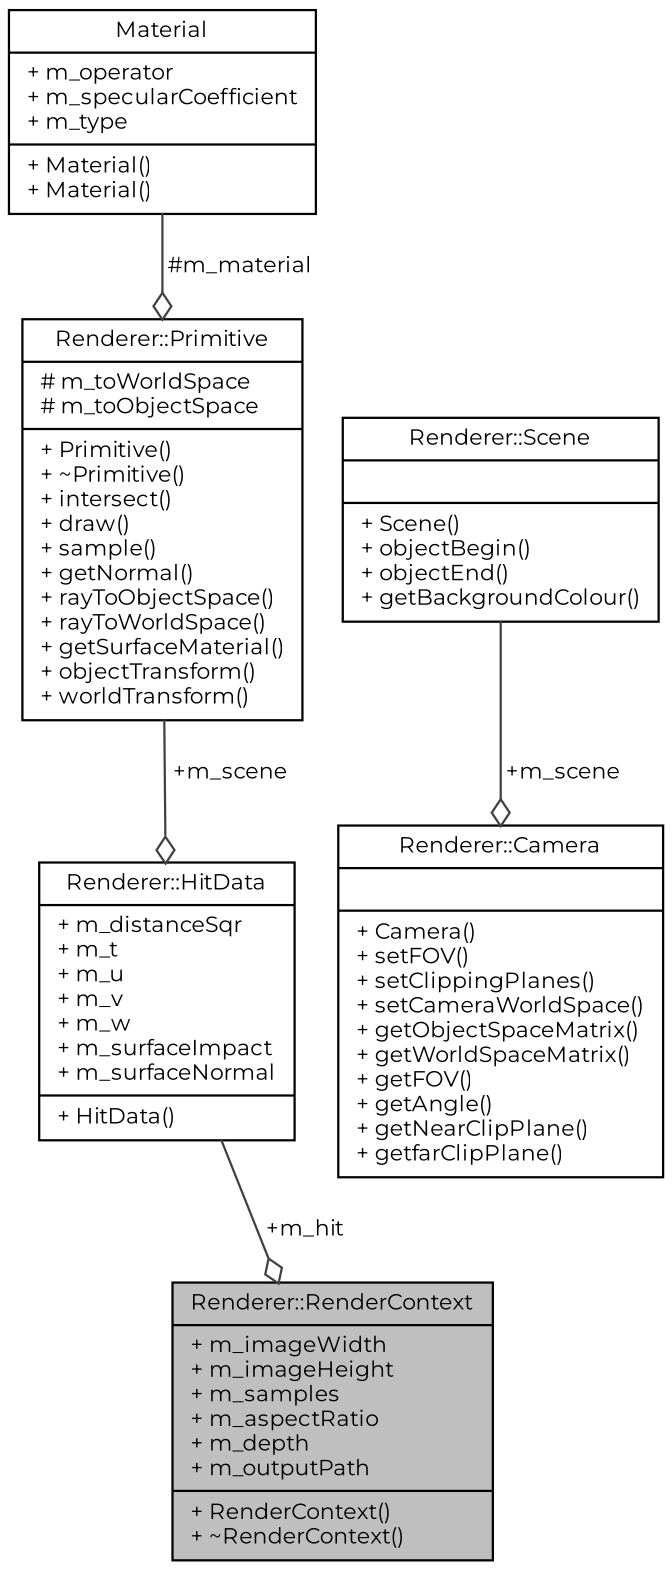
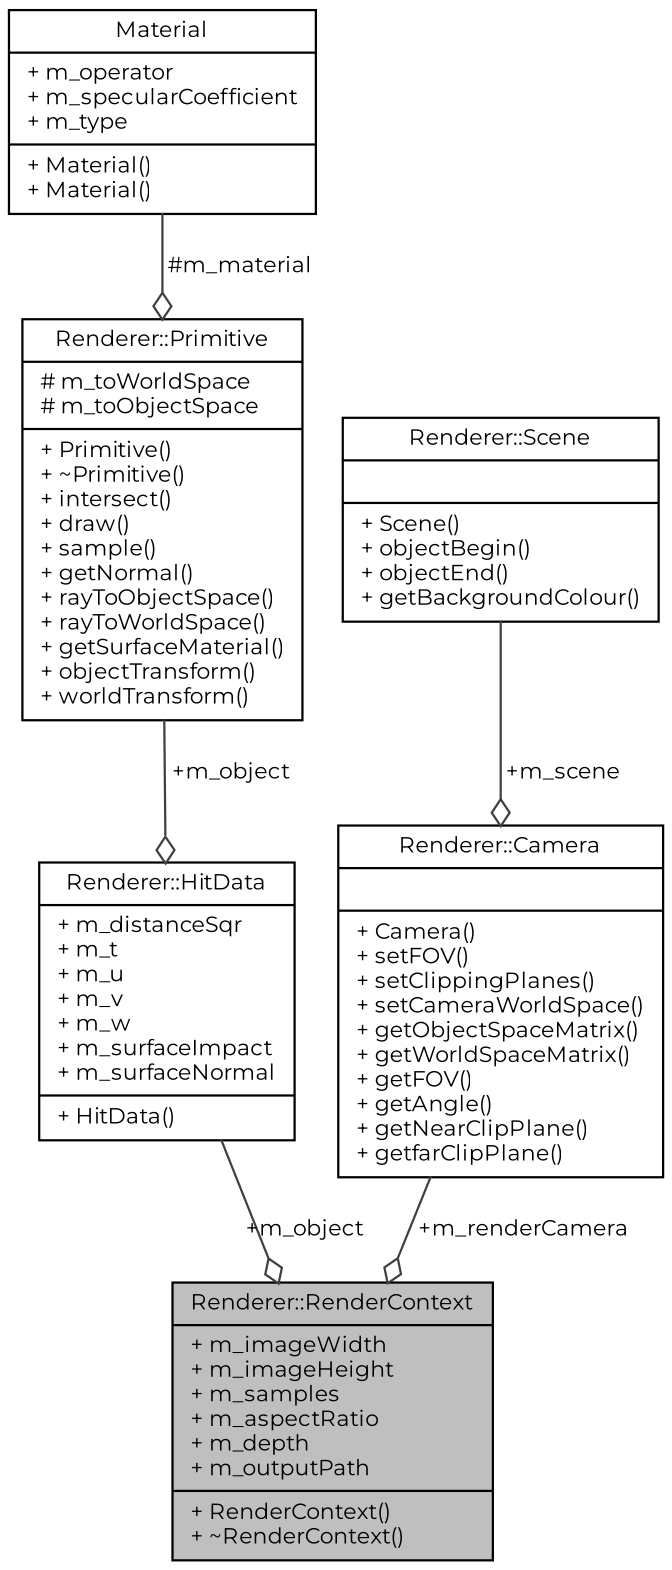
(229, 773) -> (229, 773)
none -> (414, 1217)
(302, 1230) -> (302, 1230)
